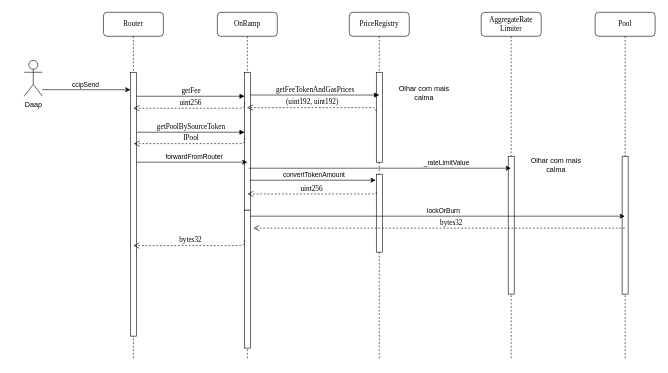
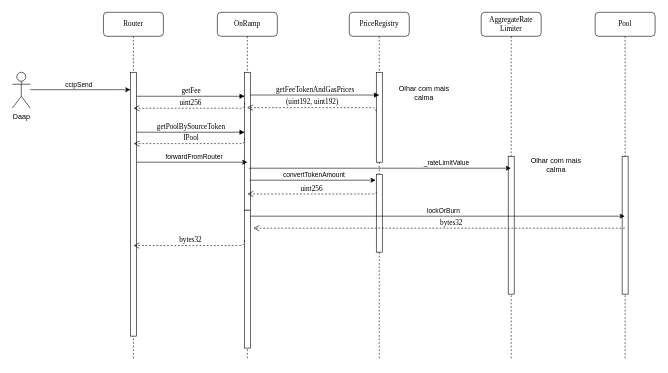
(33, 78) -> (21, 90)
